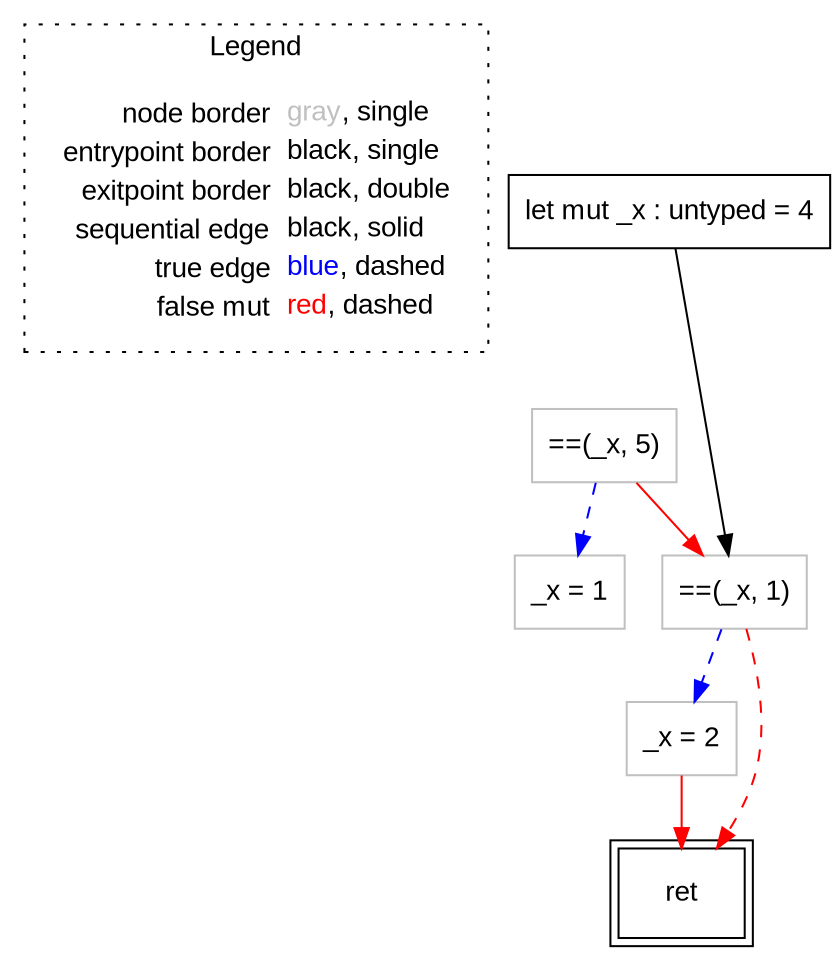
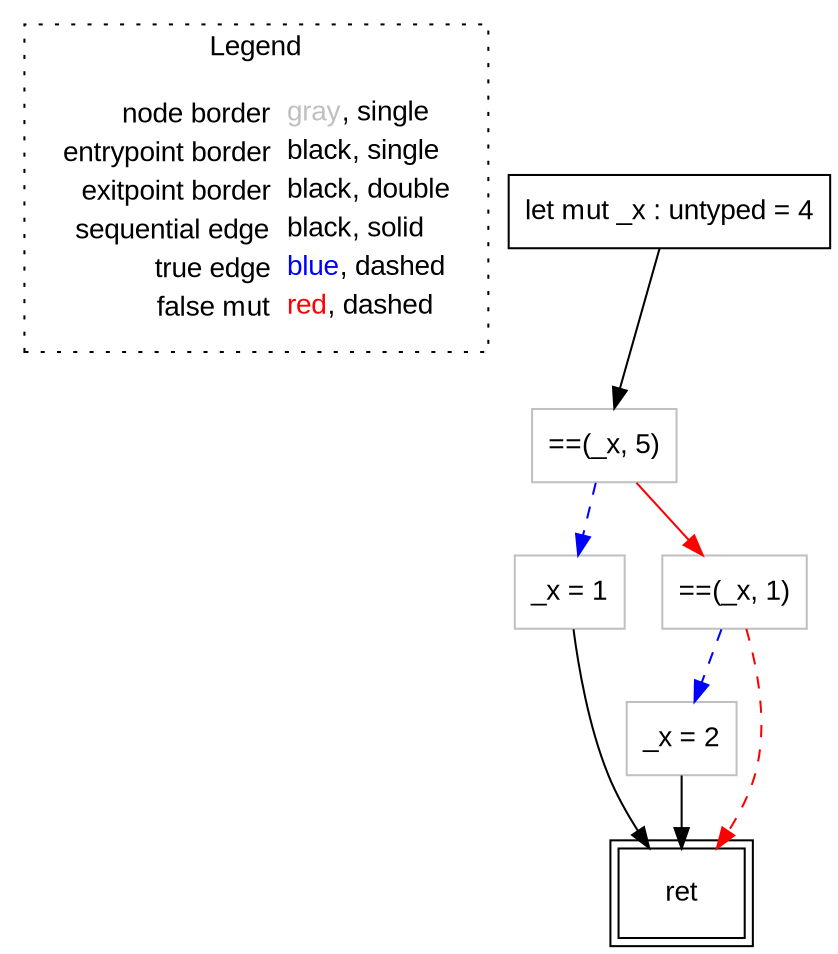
(700, 392) -> (640, 318)
none -> (594, 734)
(682, 802) -> (682, 802)
